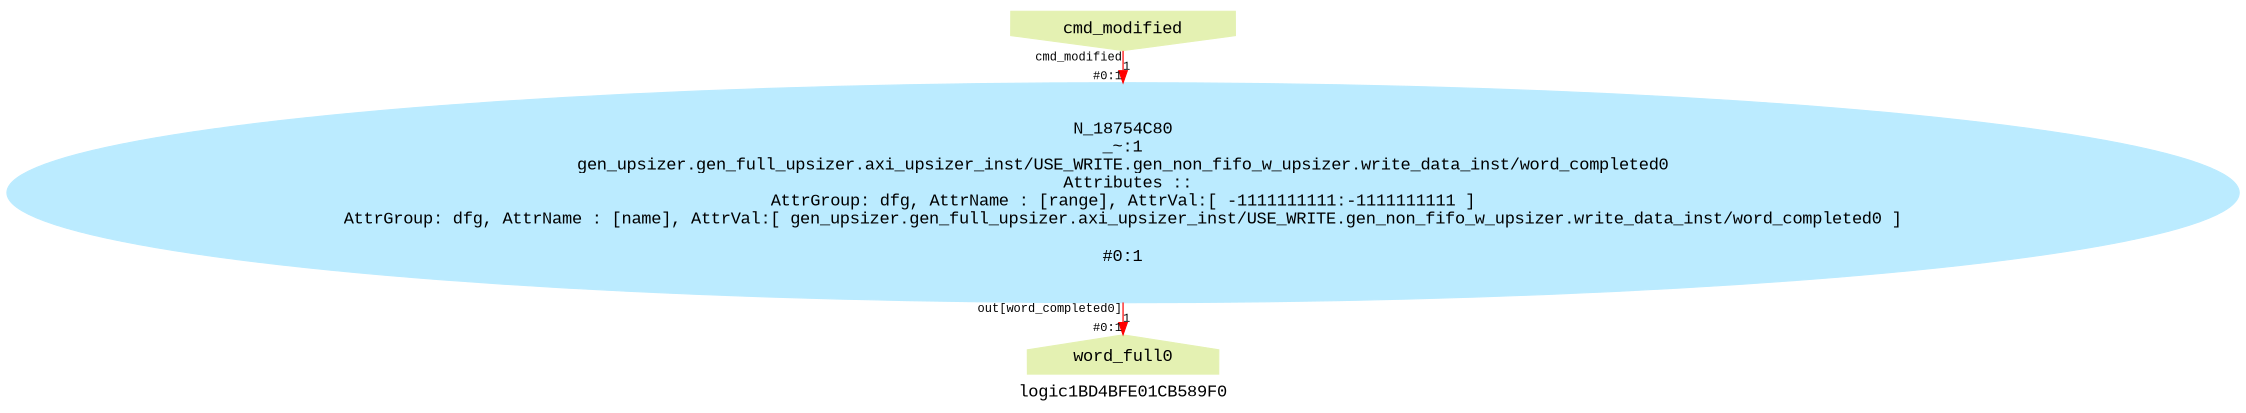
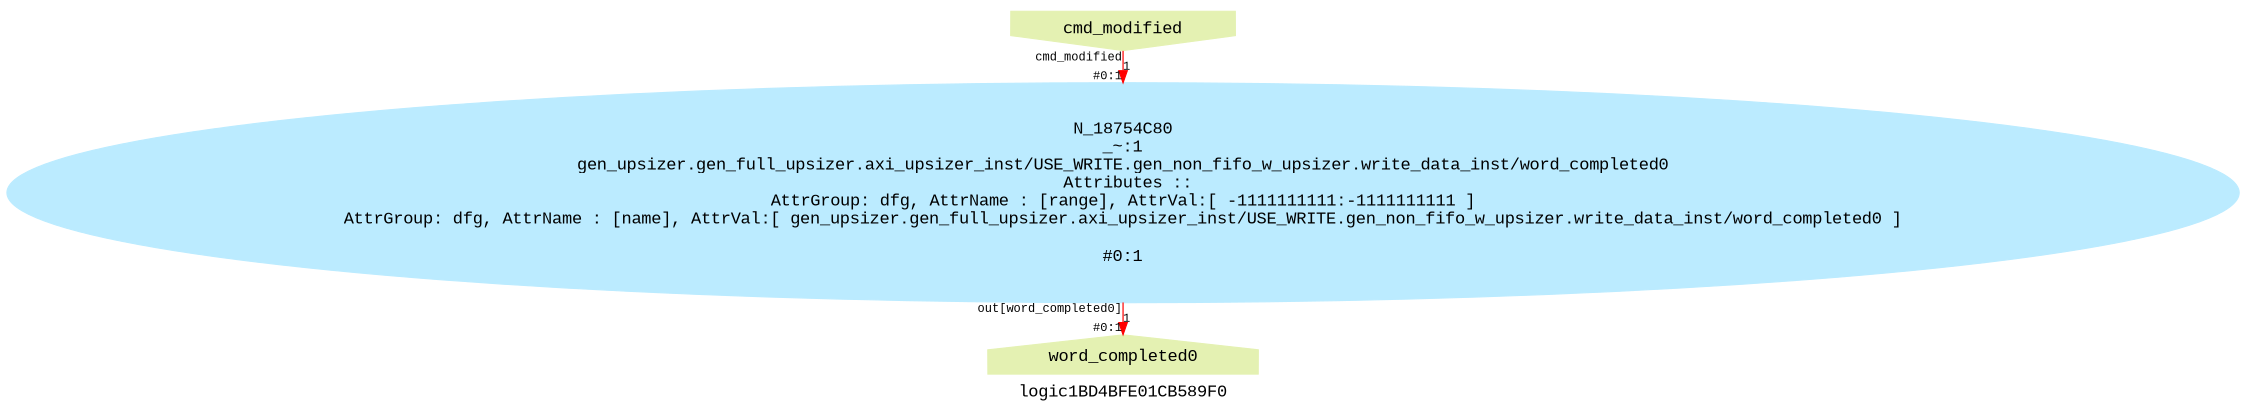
(1123, 357) -> (1123, 357)
